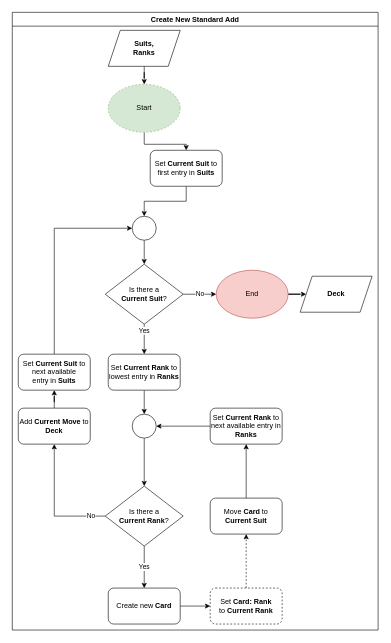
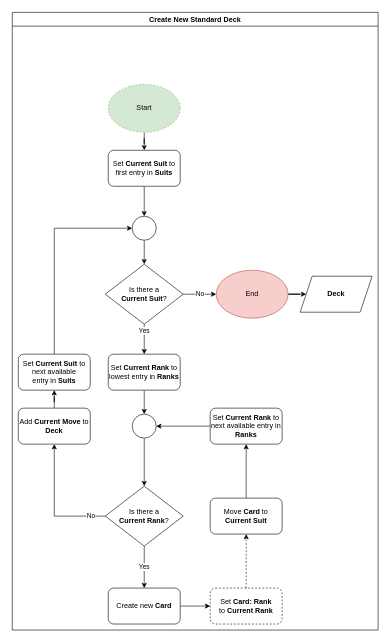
(195, 20) -> (195, 20)
(144, 48) -> none
(144, 77) -> none
(186, 168) -> (144, 168)
